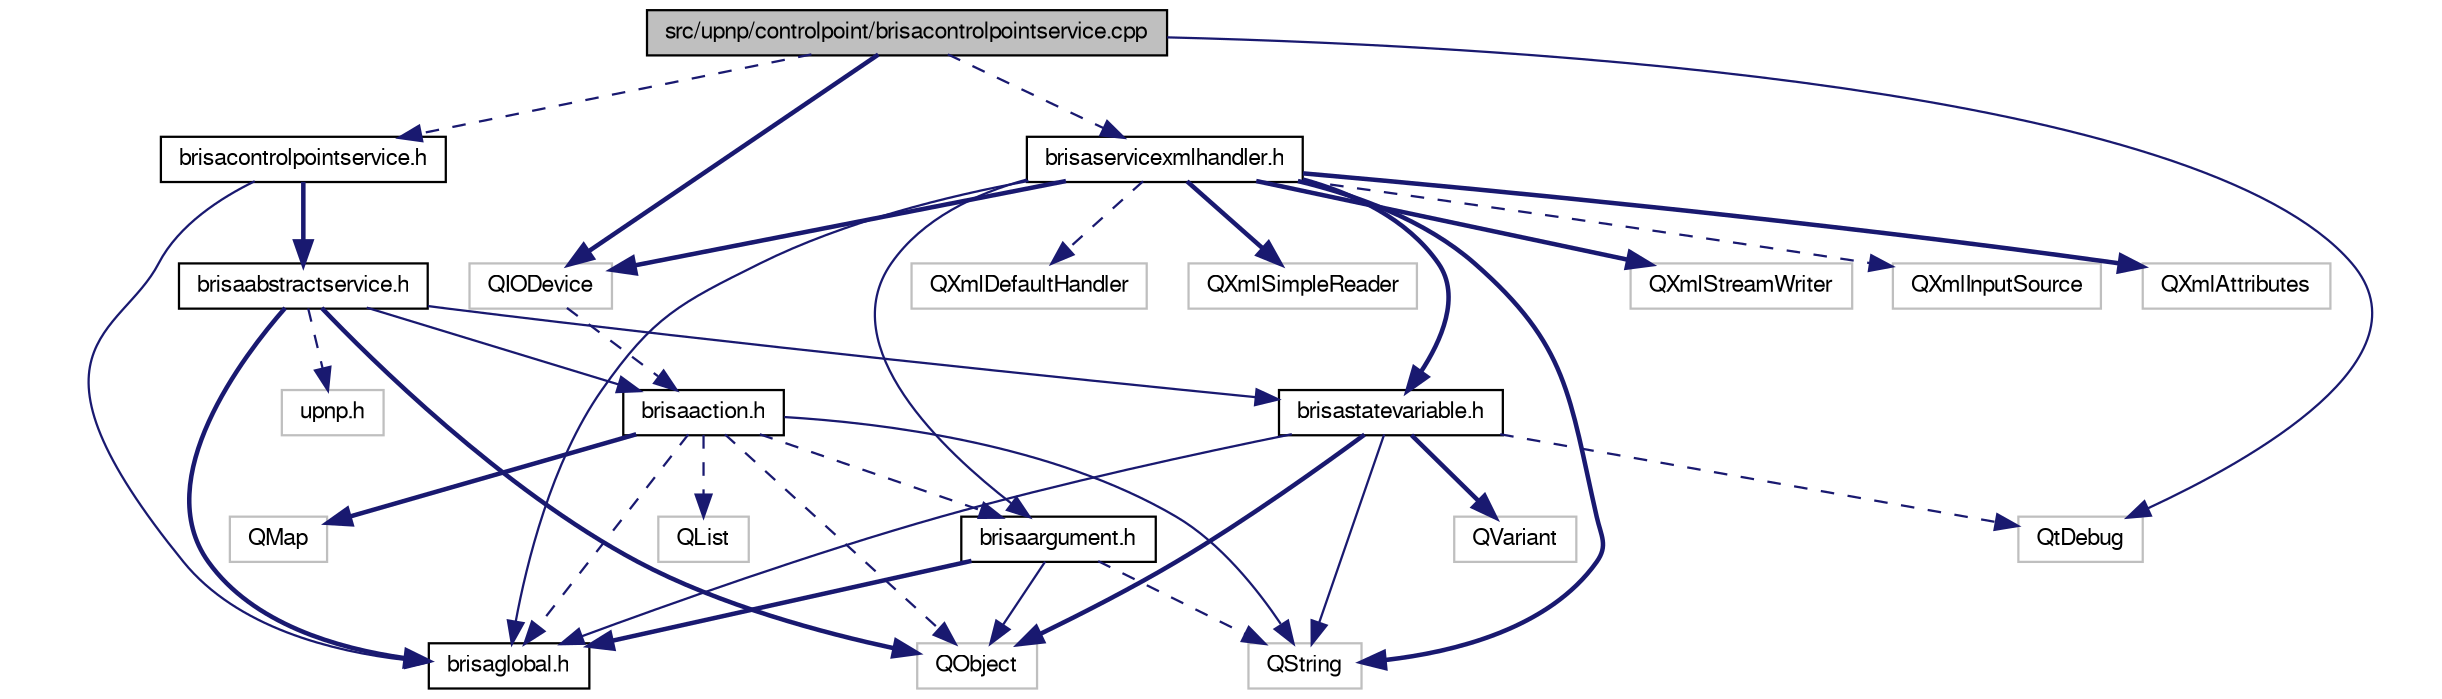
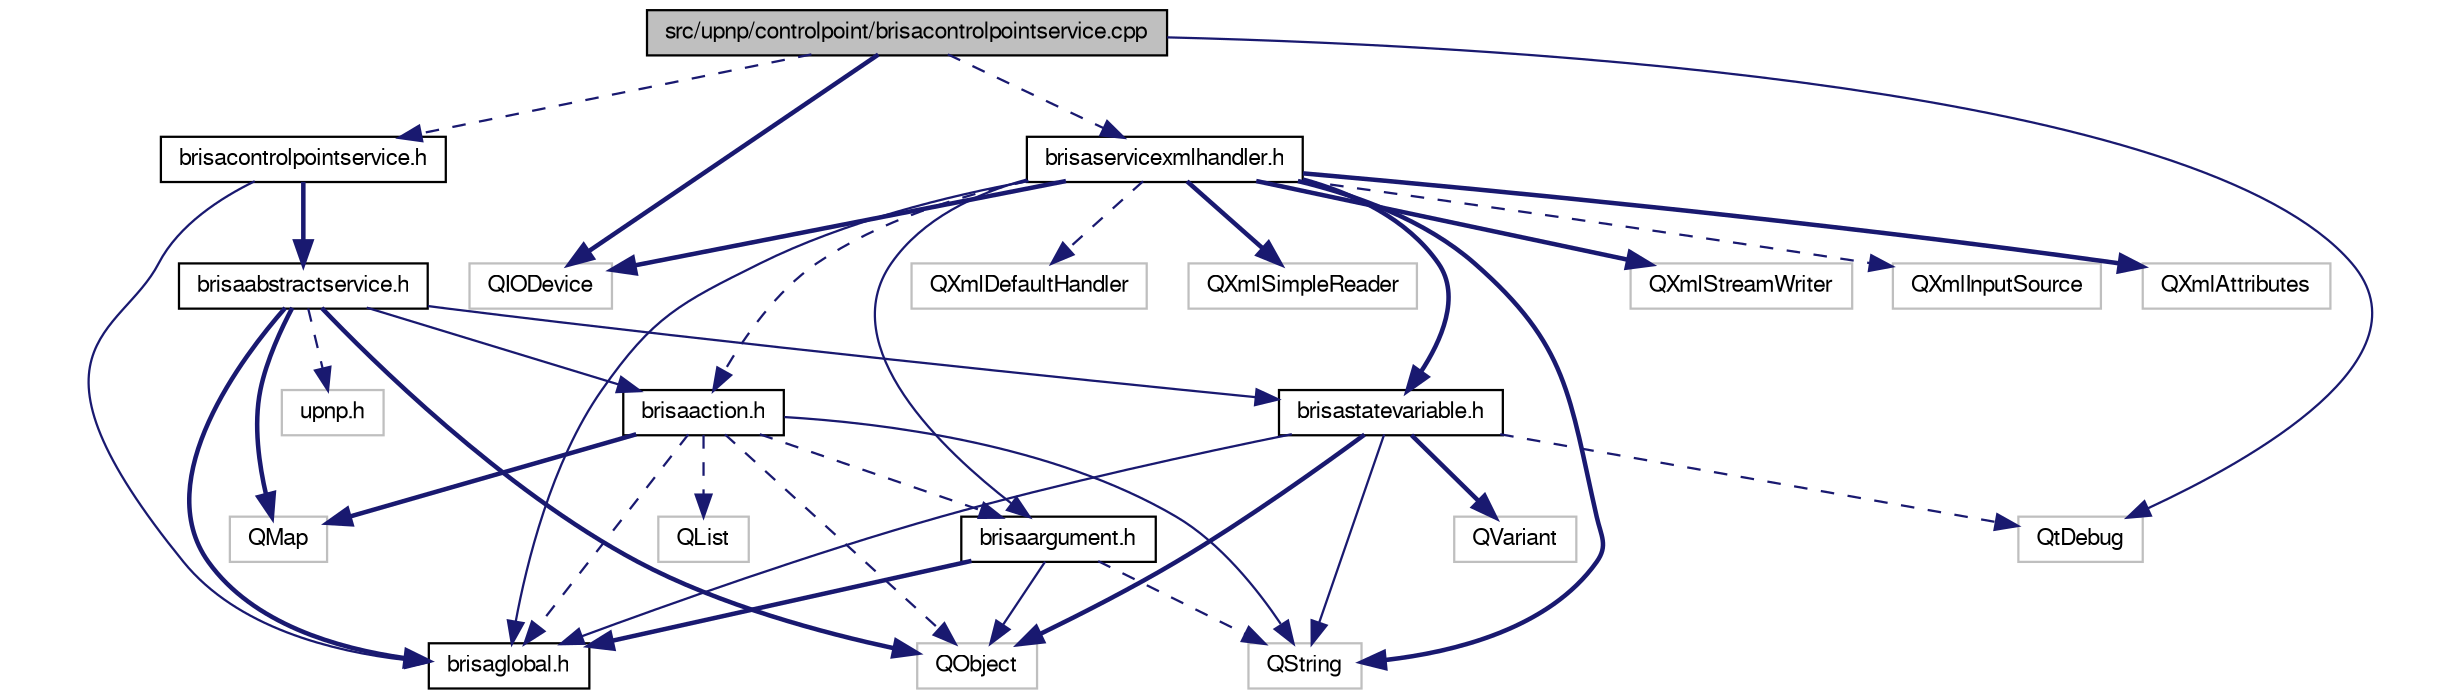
(612, 342) -> (854, 241)
none -> (259, 399)
